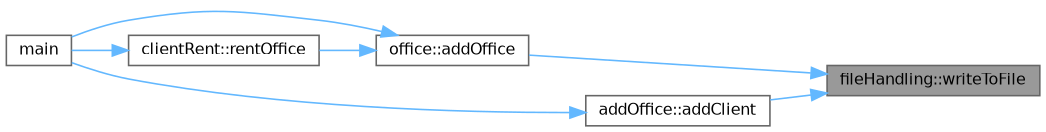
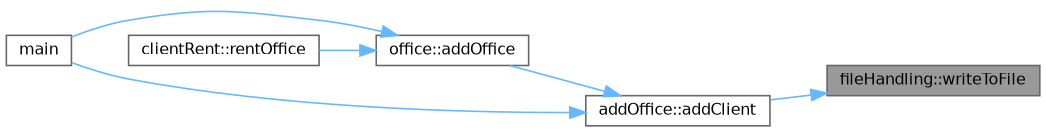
(92, 50) -> none
(670, 64) -> (557, 78)
